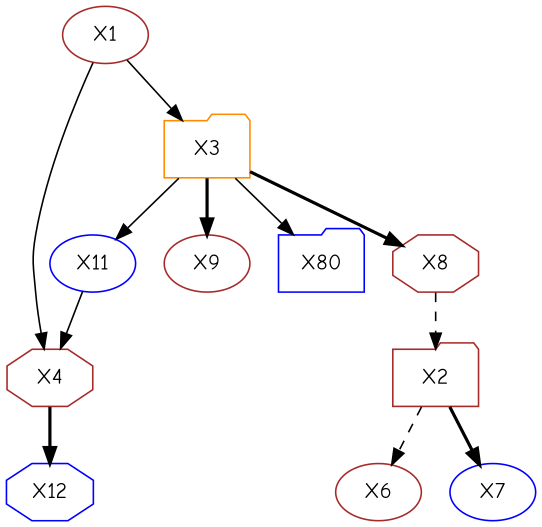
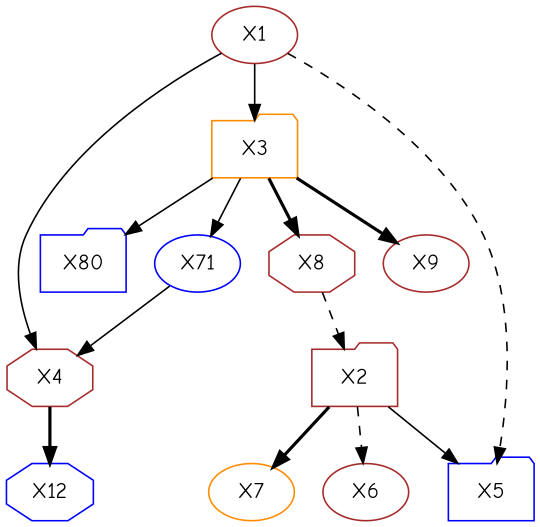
(93, 264) -> (198, 264)
none -> (491, 492)
(493, 492) -> (252, 492)
